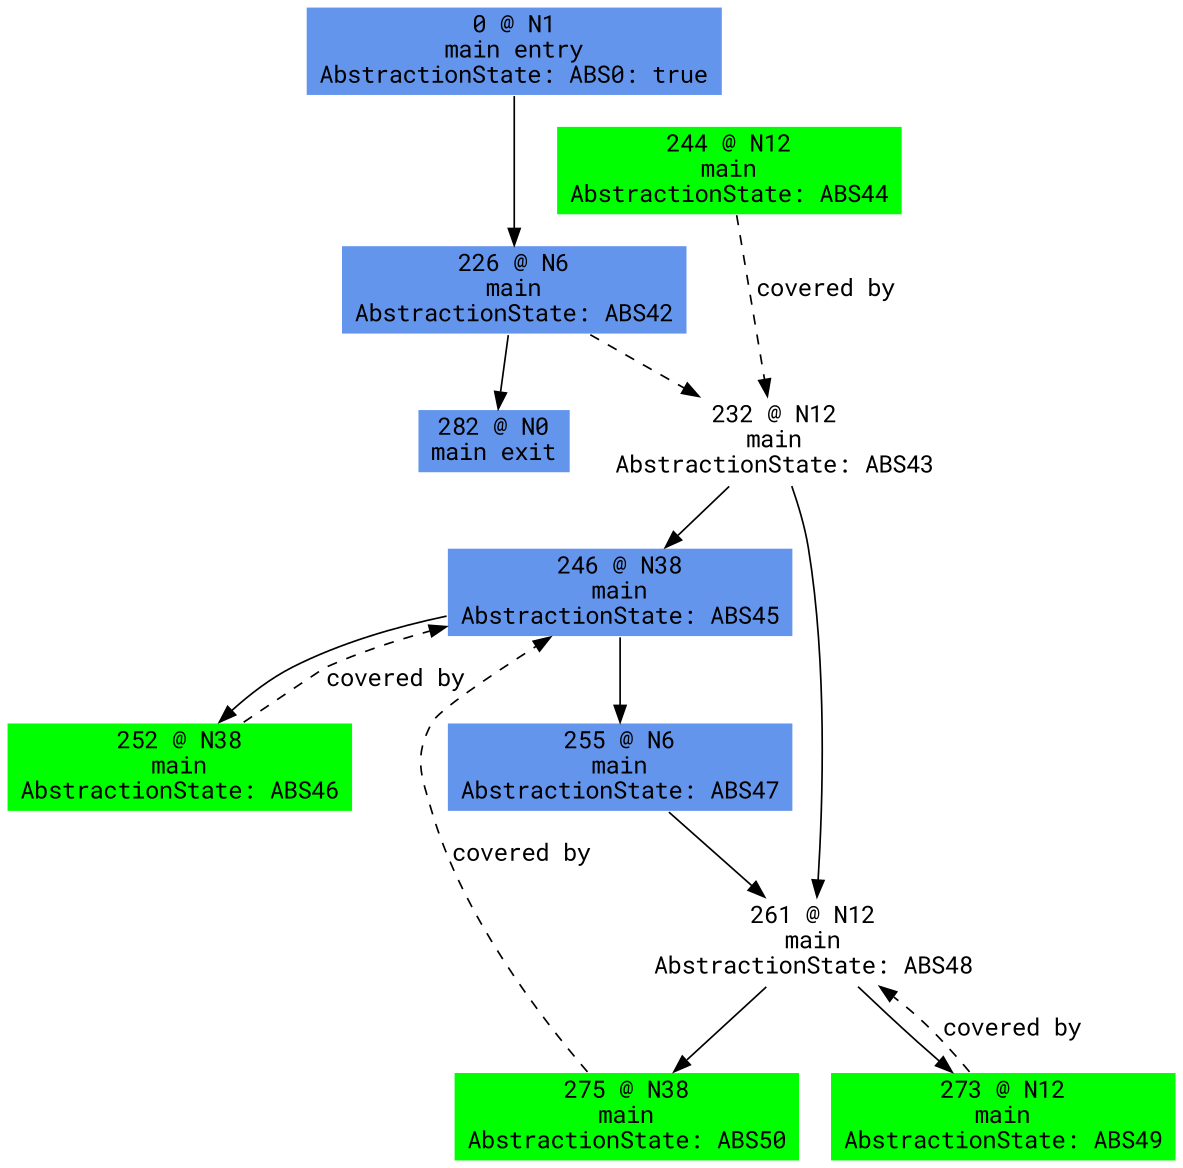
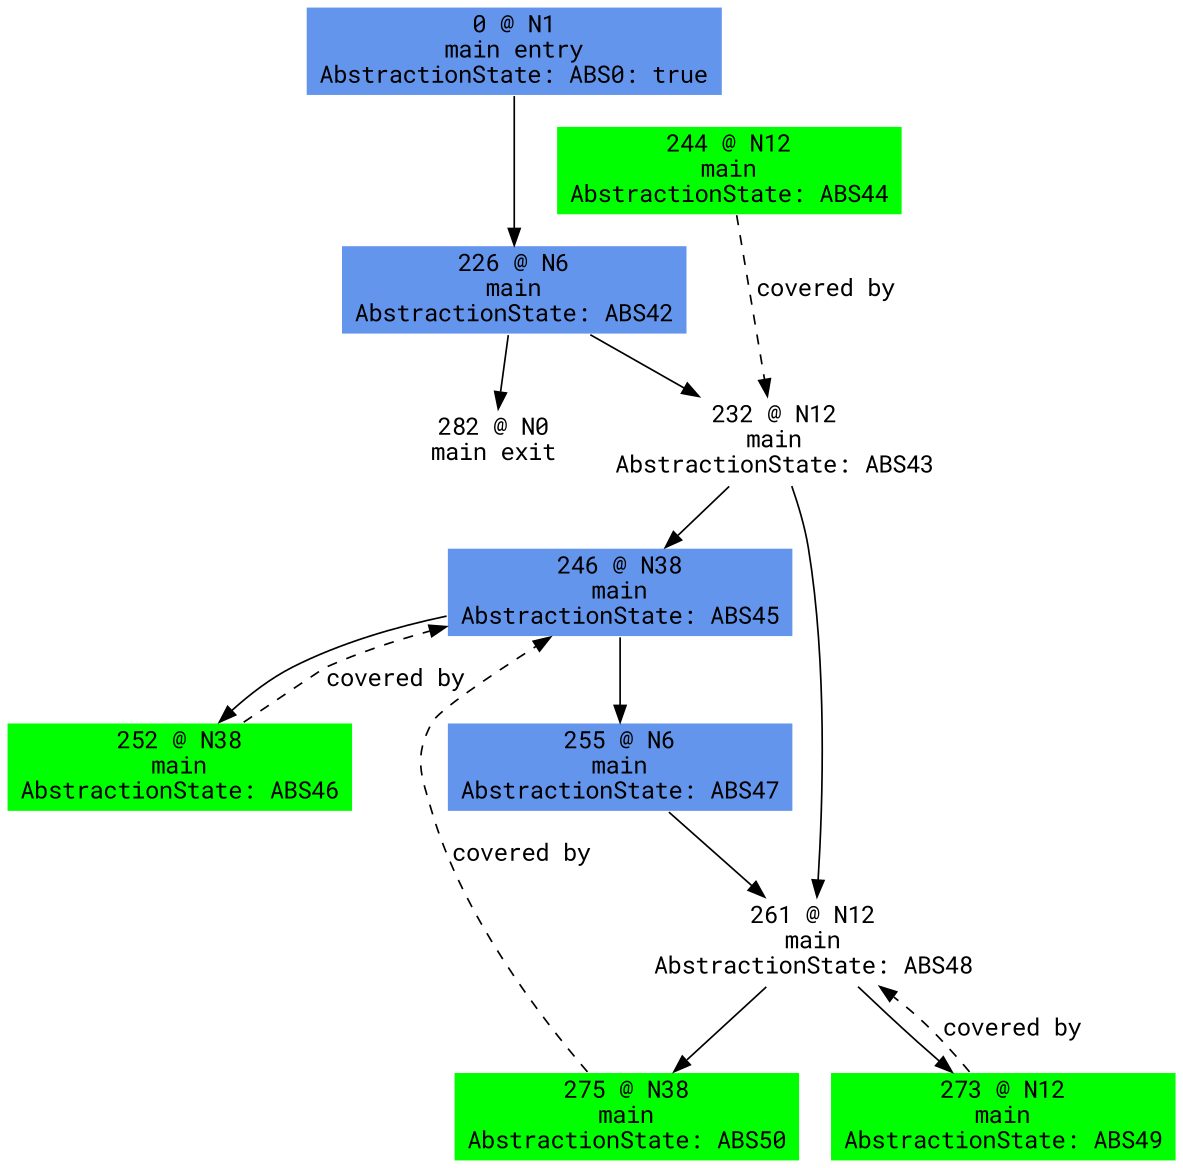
(637, 361) -> (637, 361)
(494, 441) -> (494, 441)
